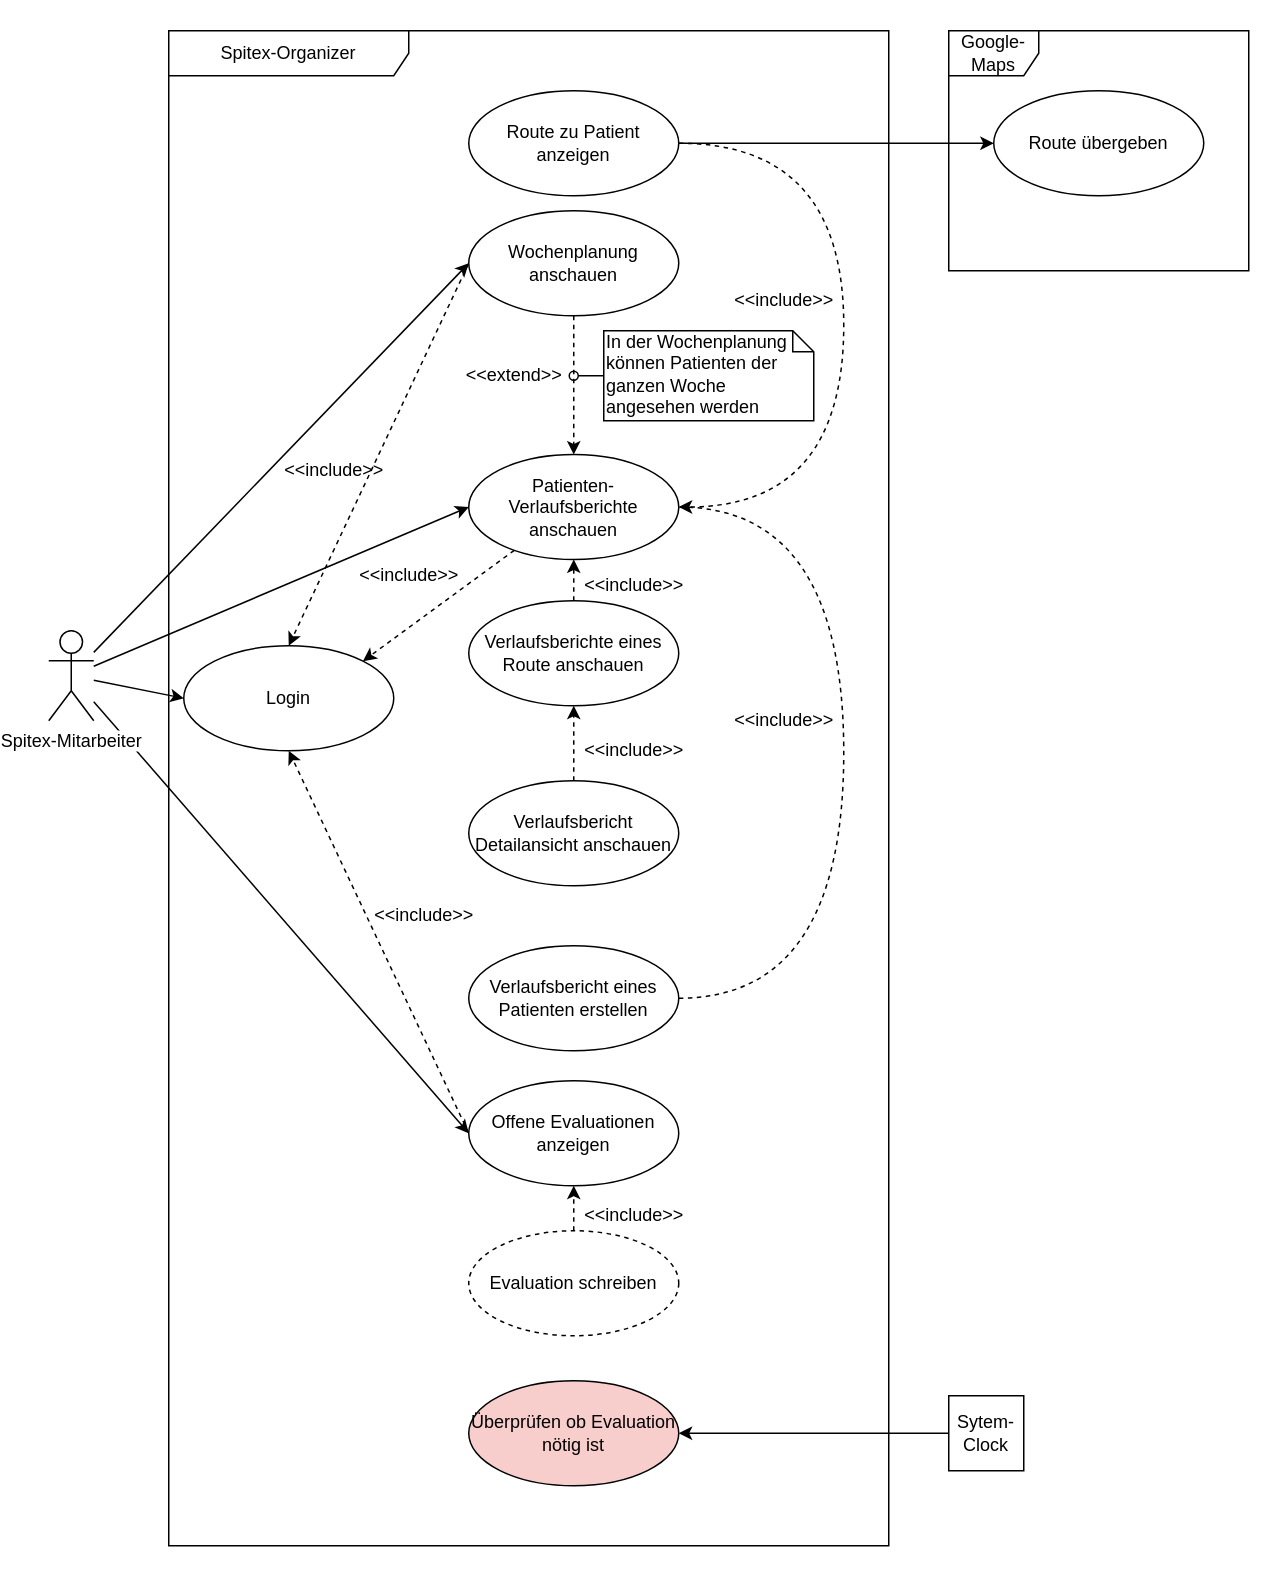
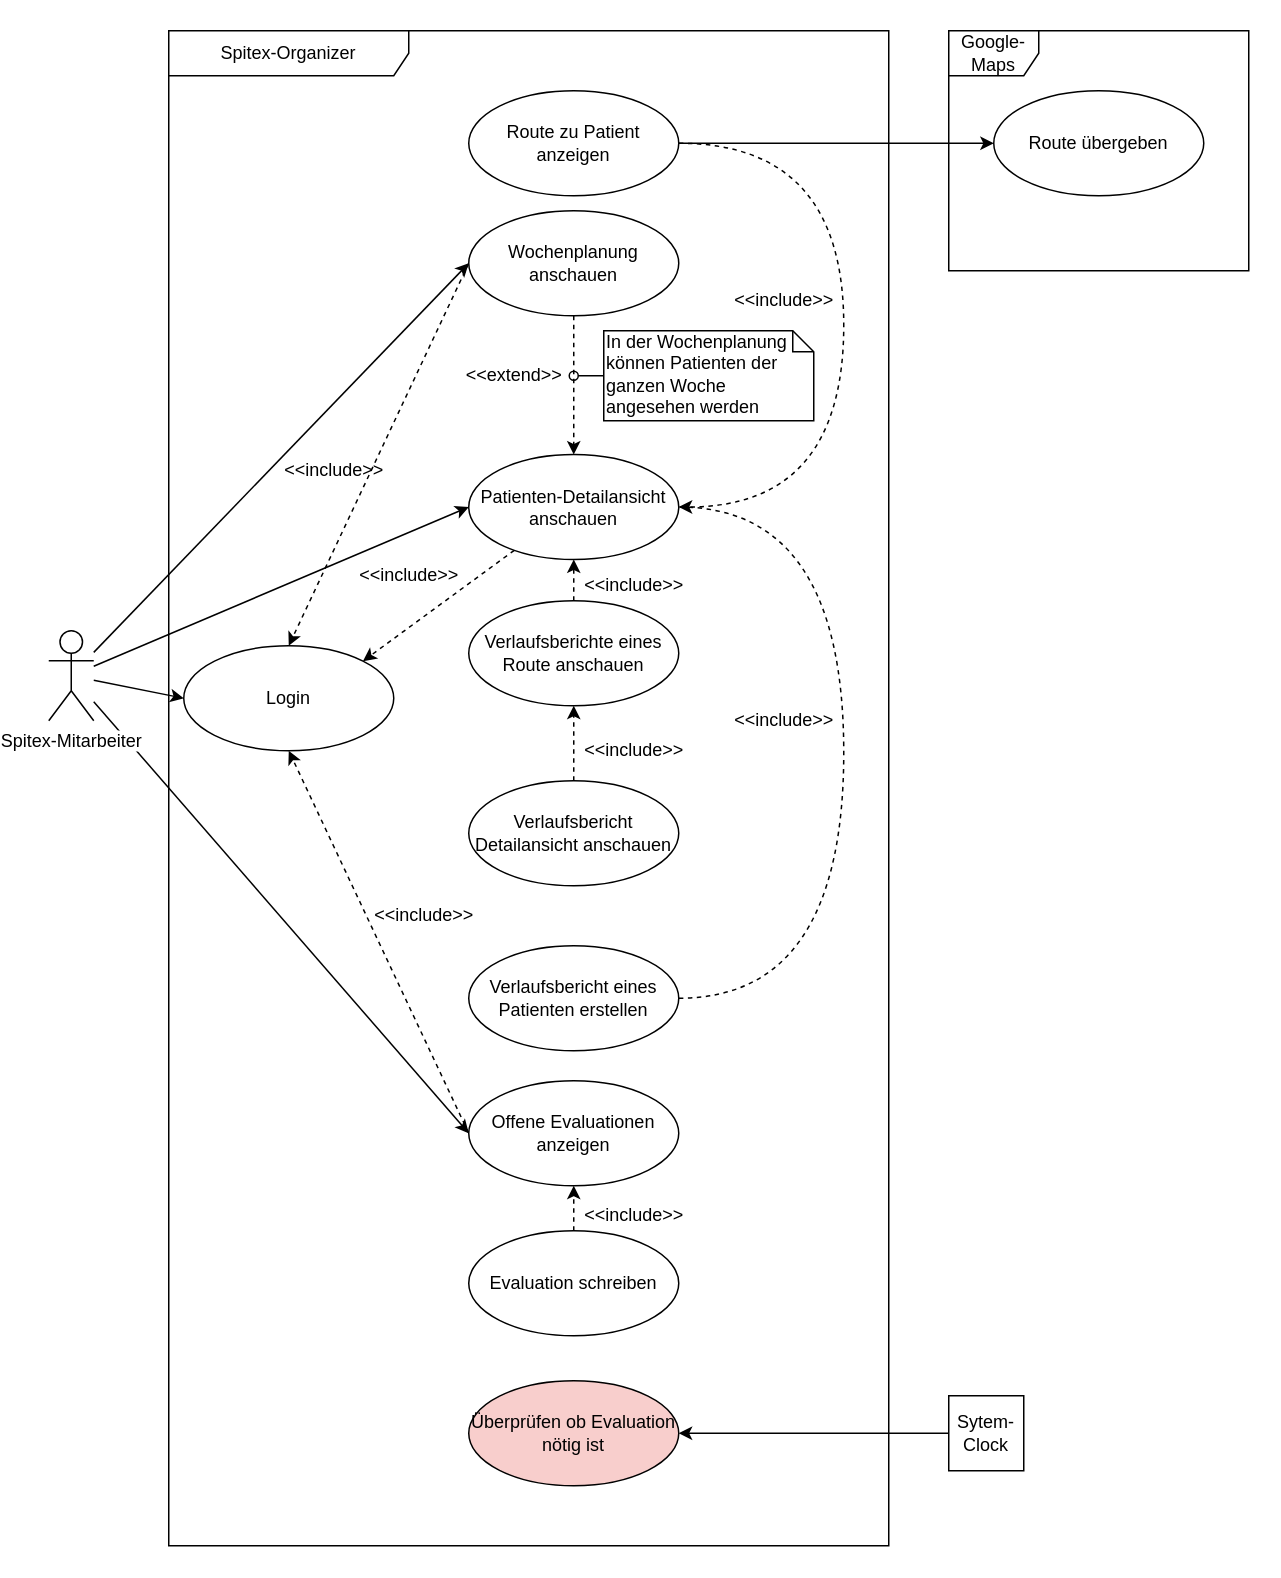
(574, 508) -> (574, 508)
(574, 1283) -> (574, 1283)
